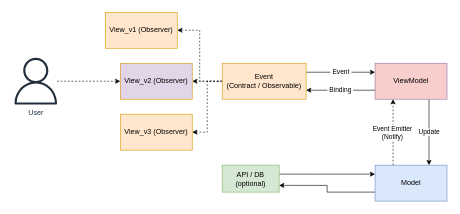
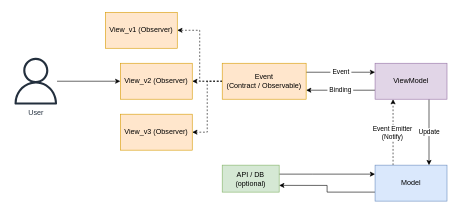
(86, 81) -> (86, 81)
(156, 81) -> (156, 81)
(411, 81) -> (411, 81)
